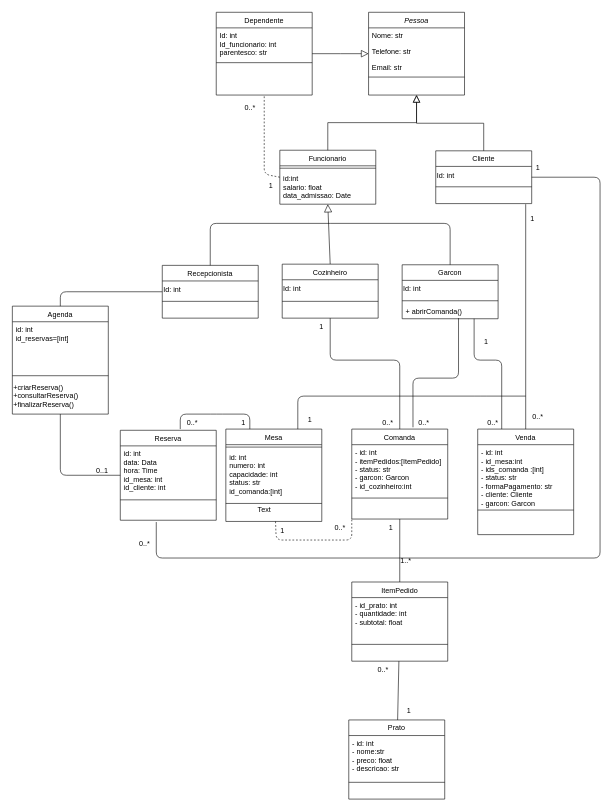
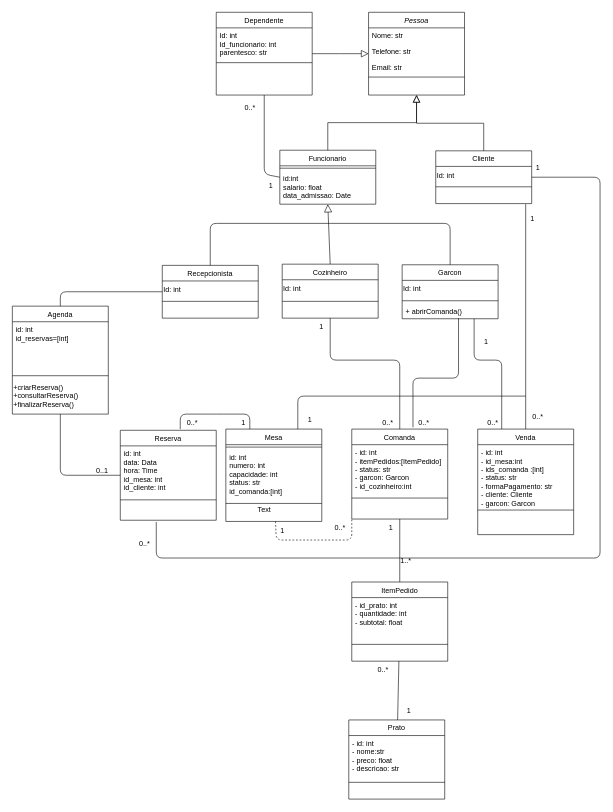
(264, 141) -> (264, 141)
